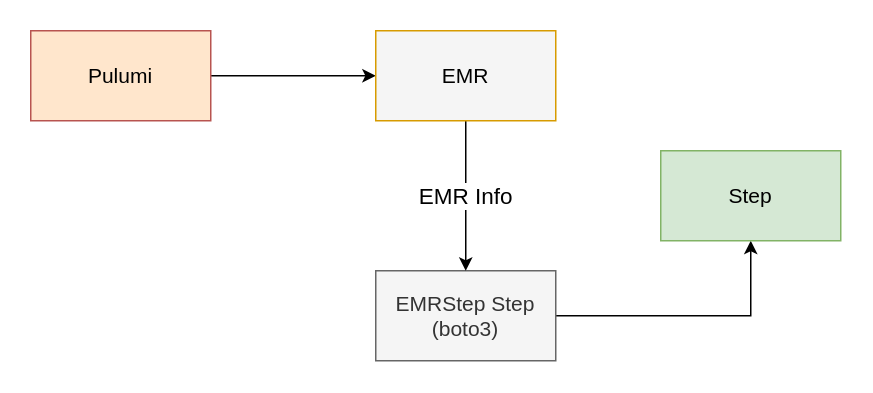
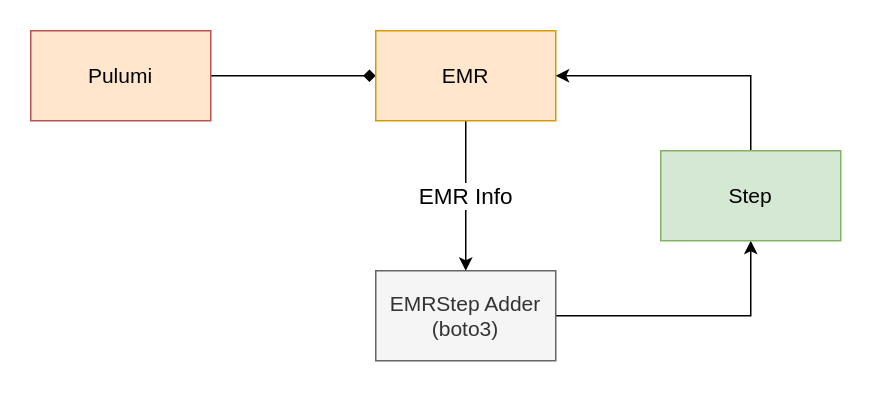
(364, 76) -> (363, 76)
(466, 76) -> (466, 76)
none -> (696, 76)
(466, 316) -> (466, 316)
